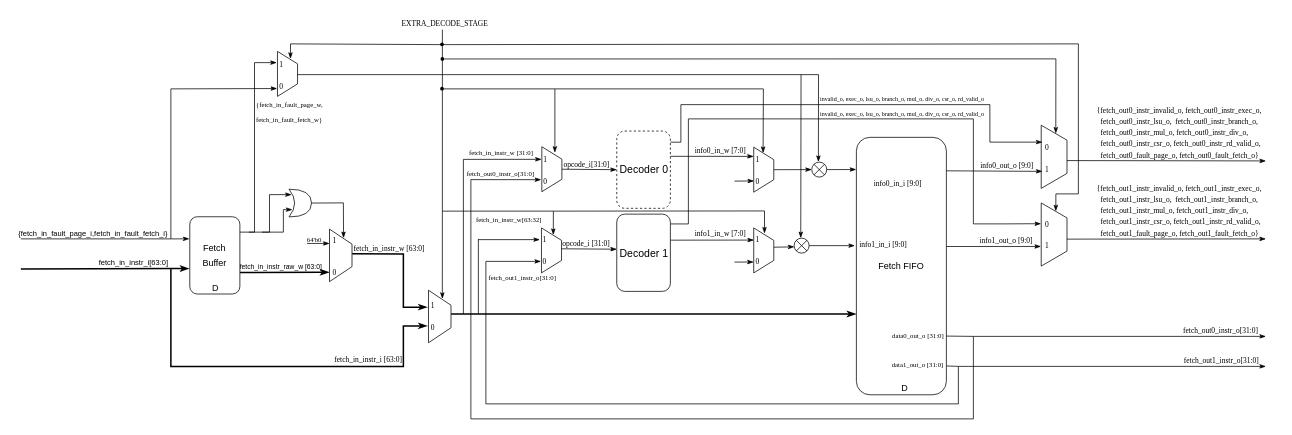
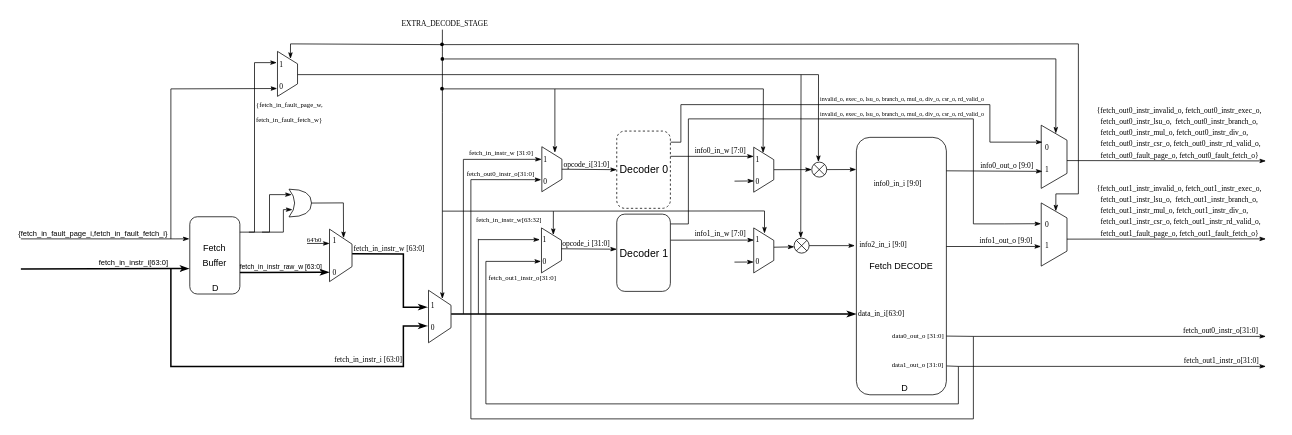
(883, 244) -> (883, 244)
(901, 266) -> (901, 266)
none -> (881, 313)
